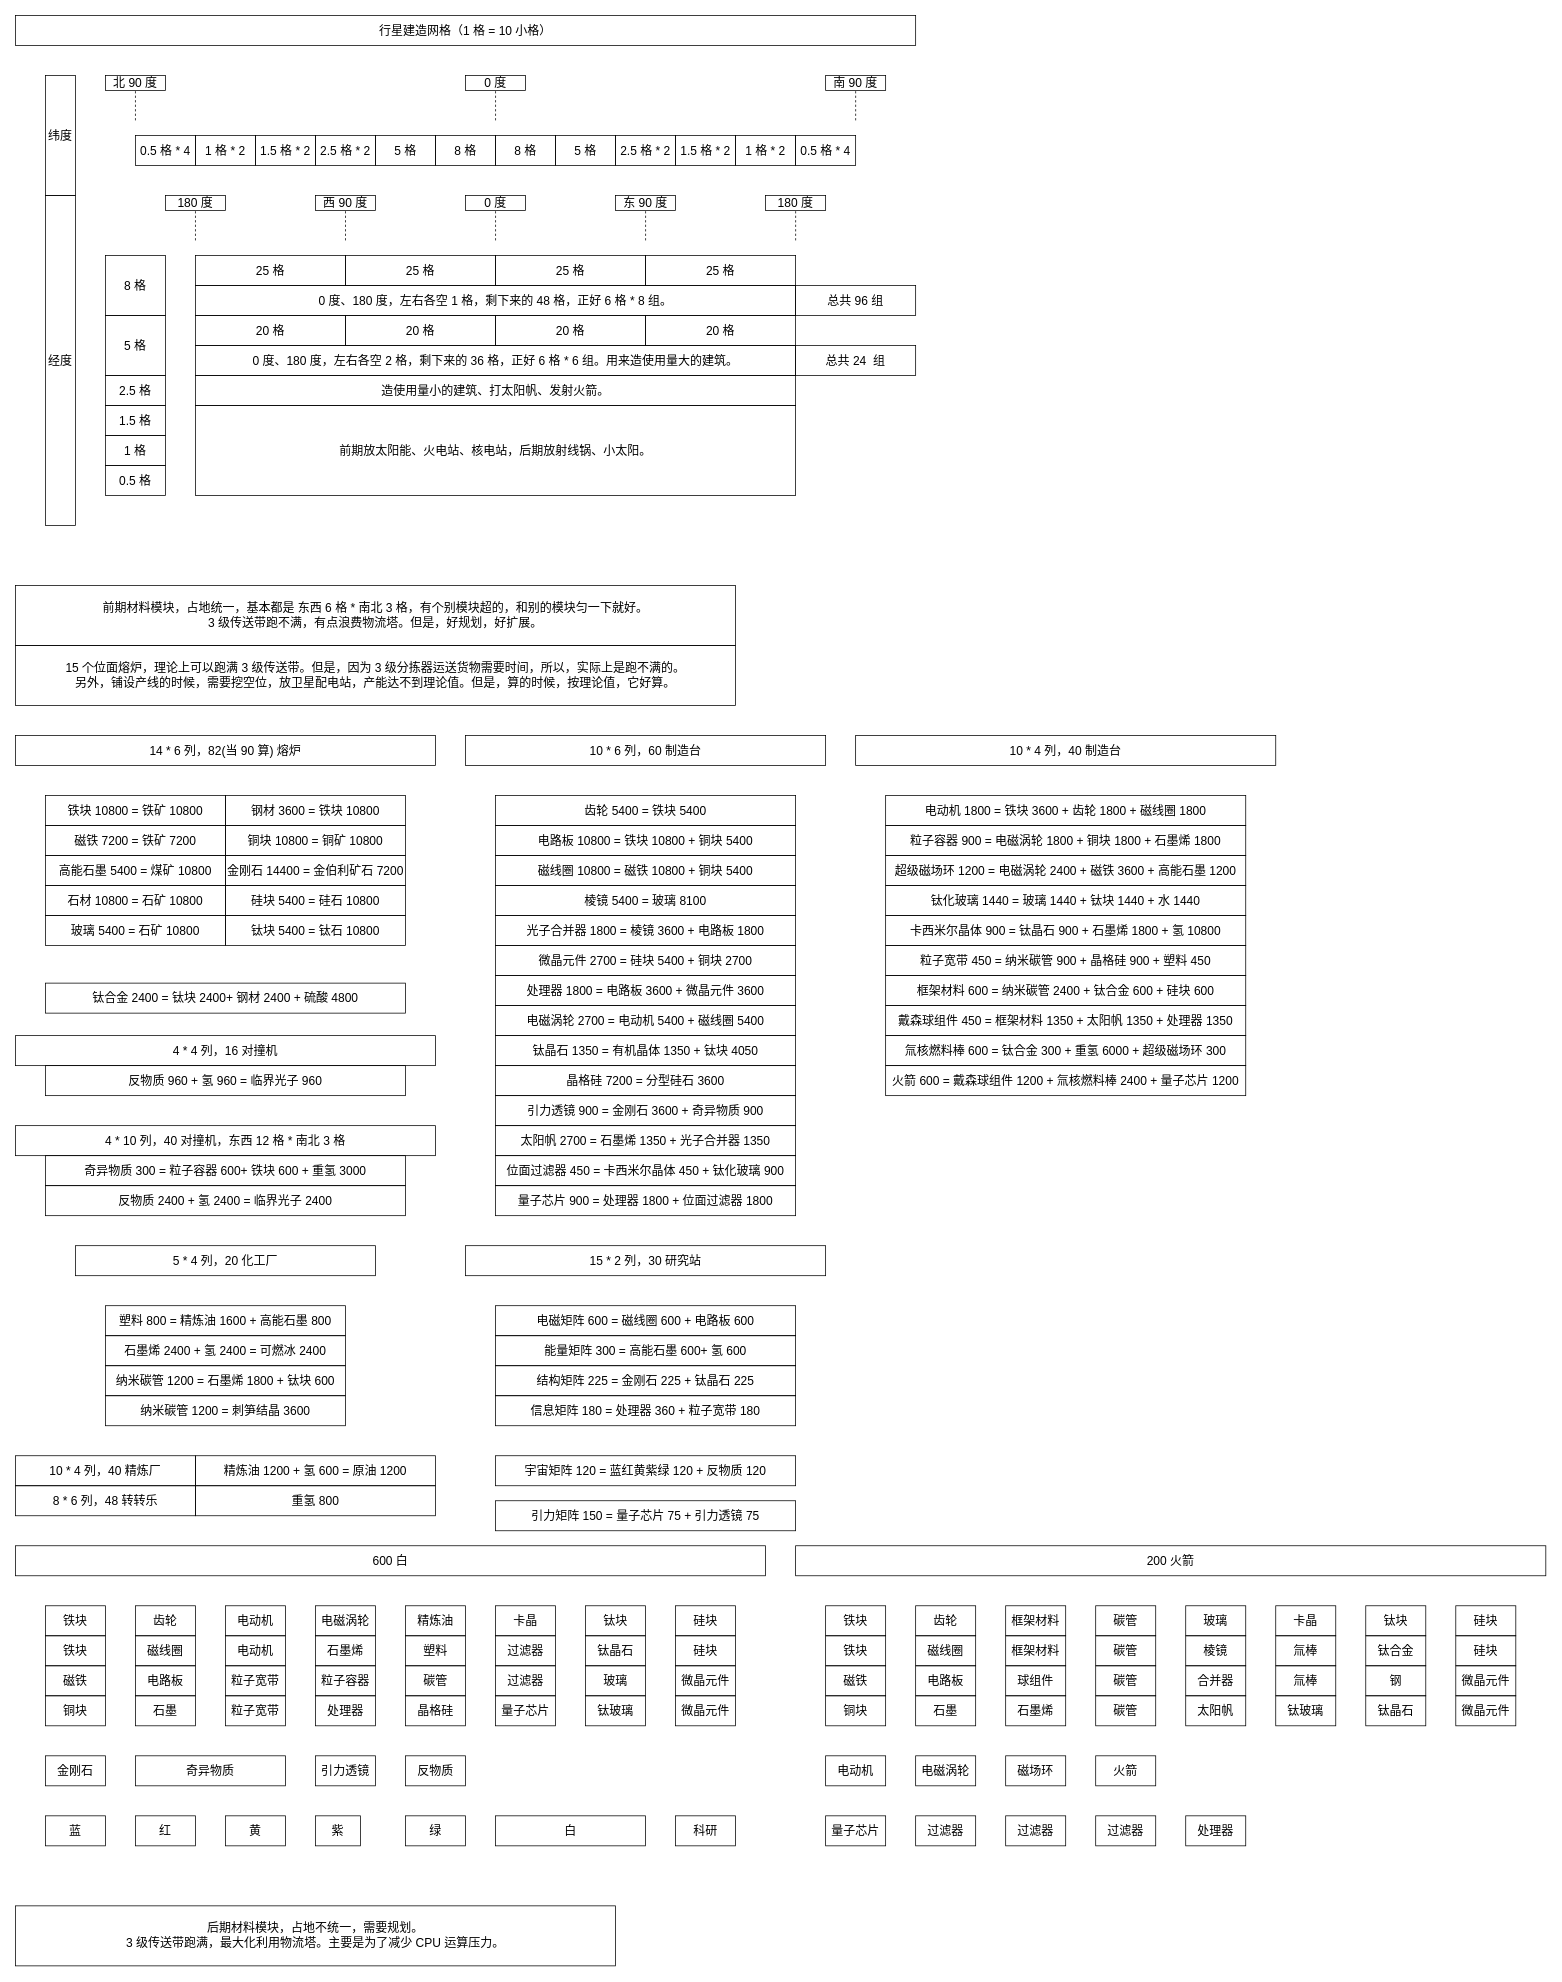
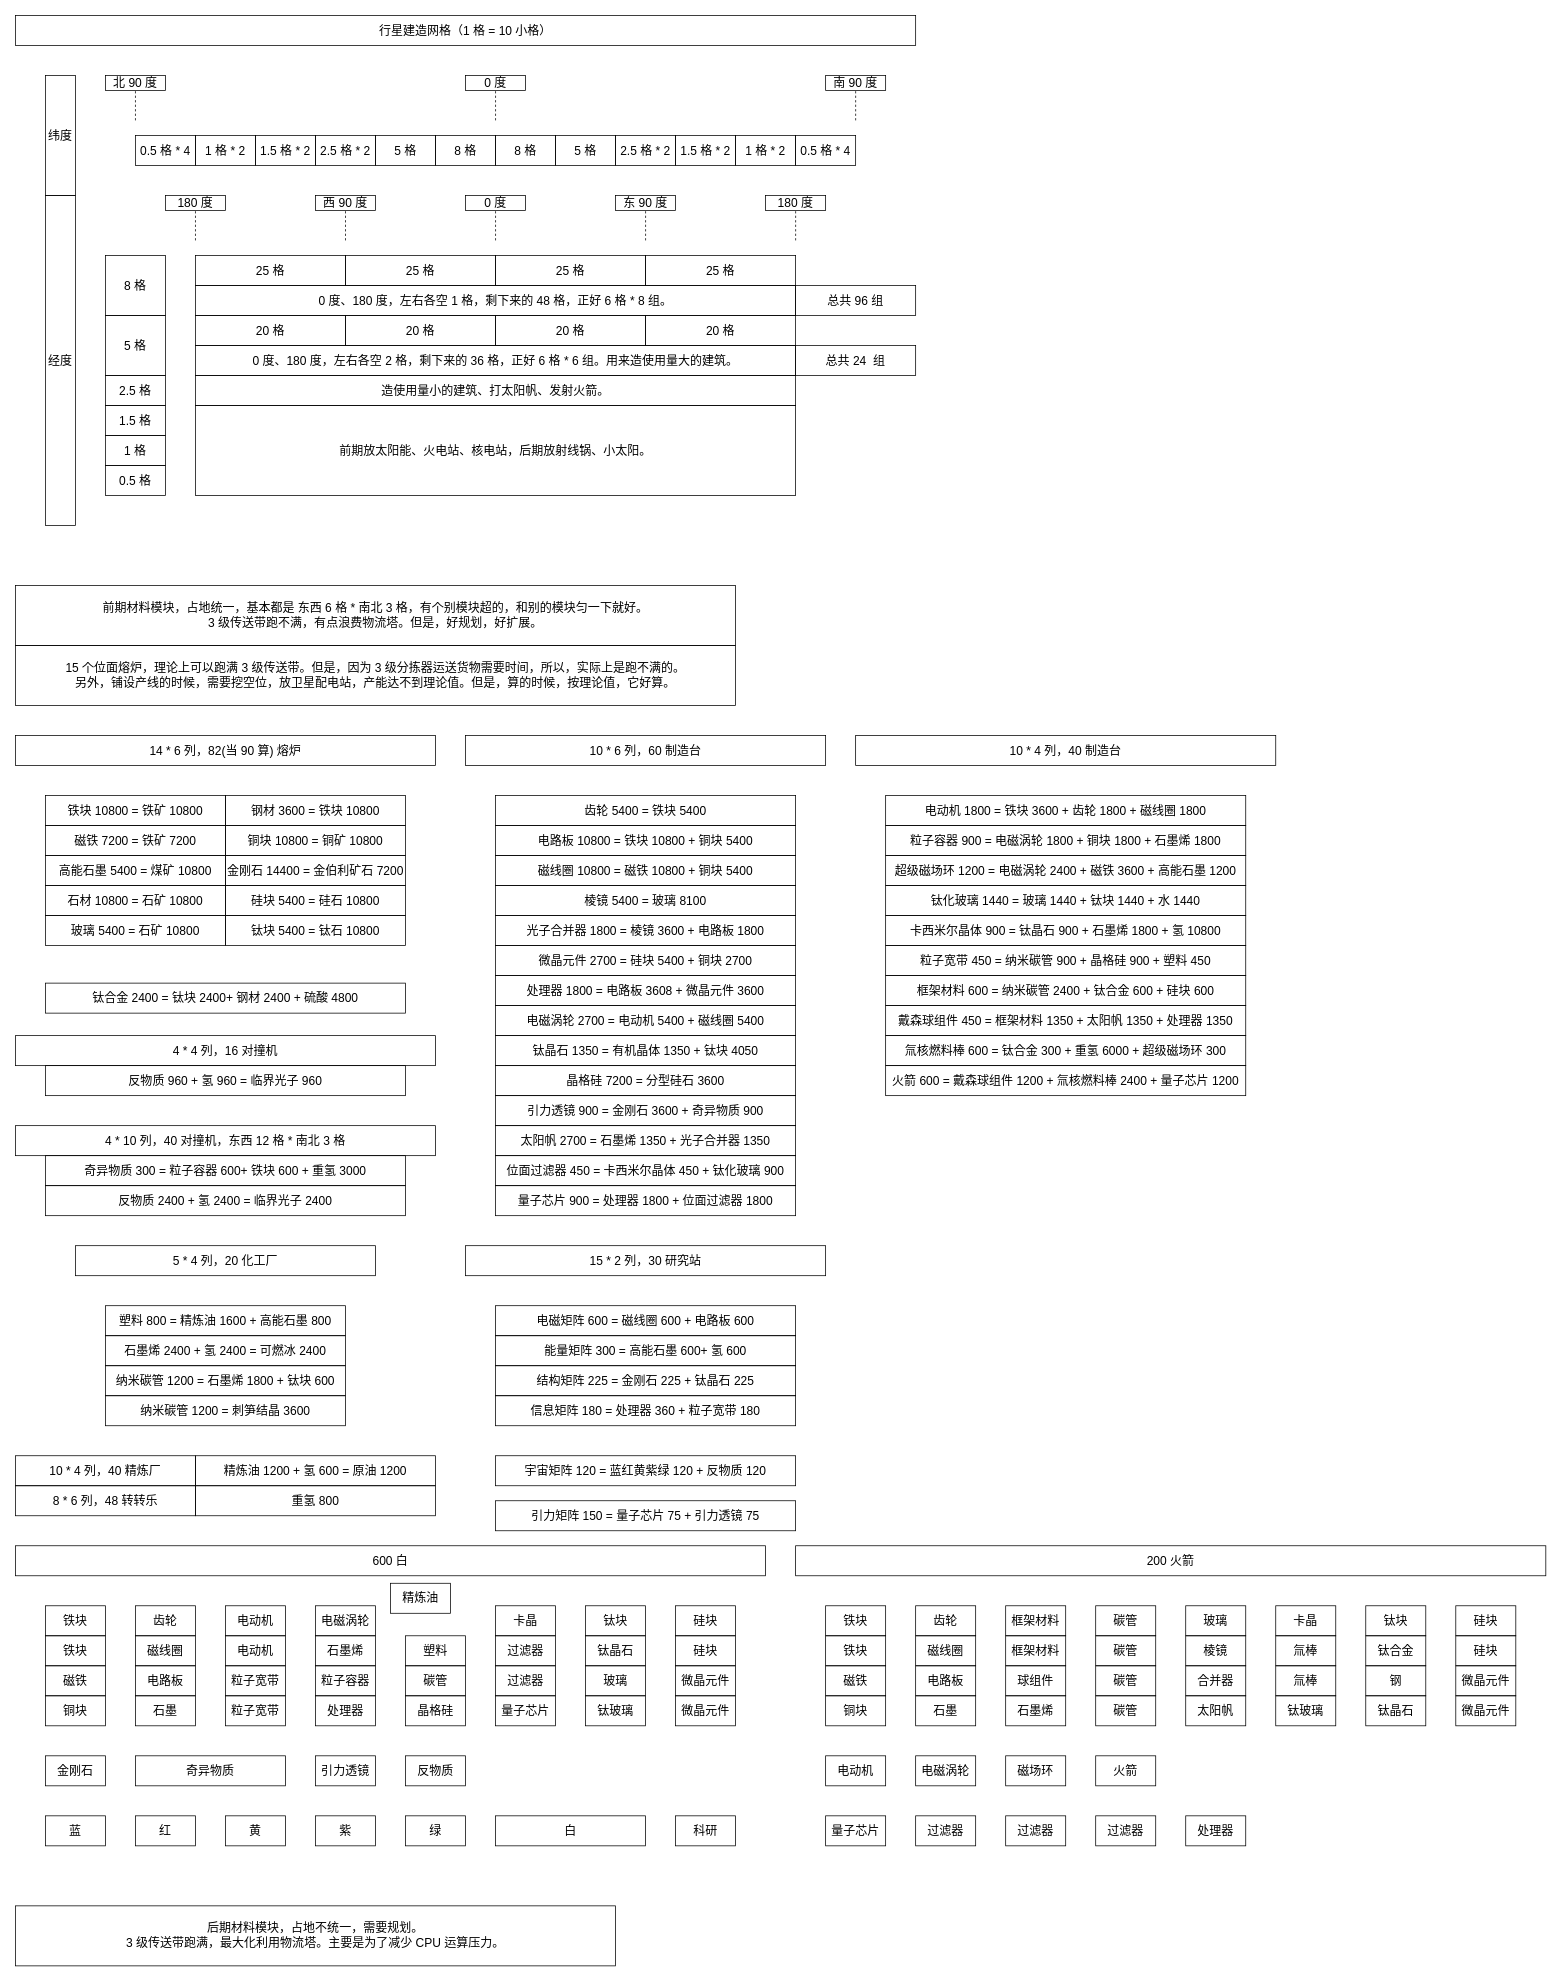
(645, 990) -> (645, 990)
(435, 1620) -> (420, 1598)
(338, 1830) -> (345, 1830)
